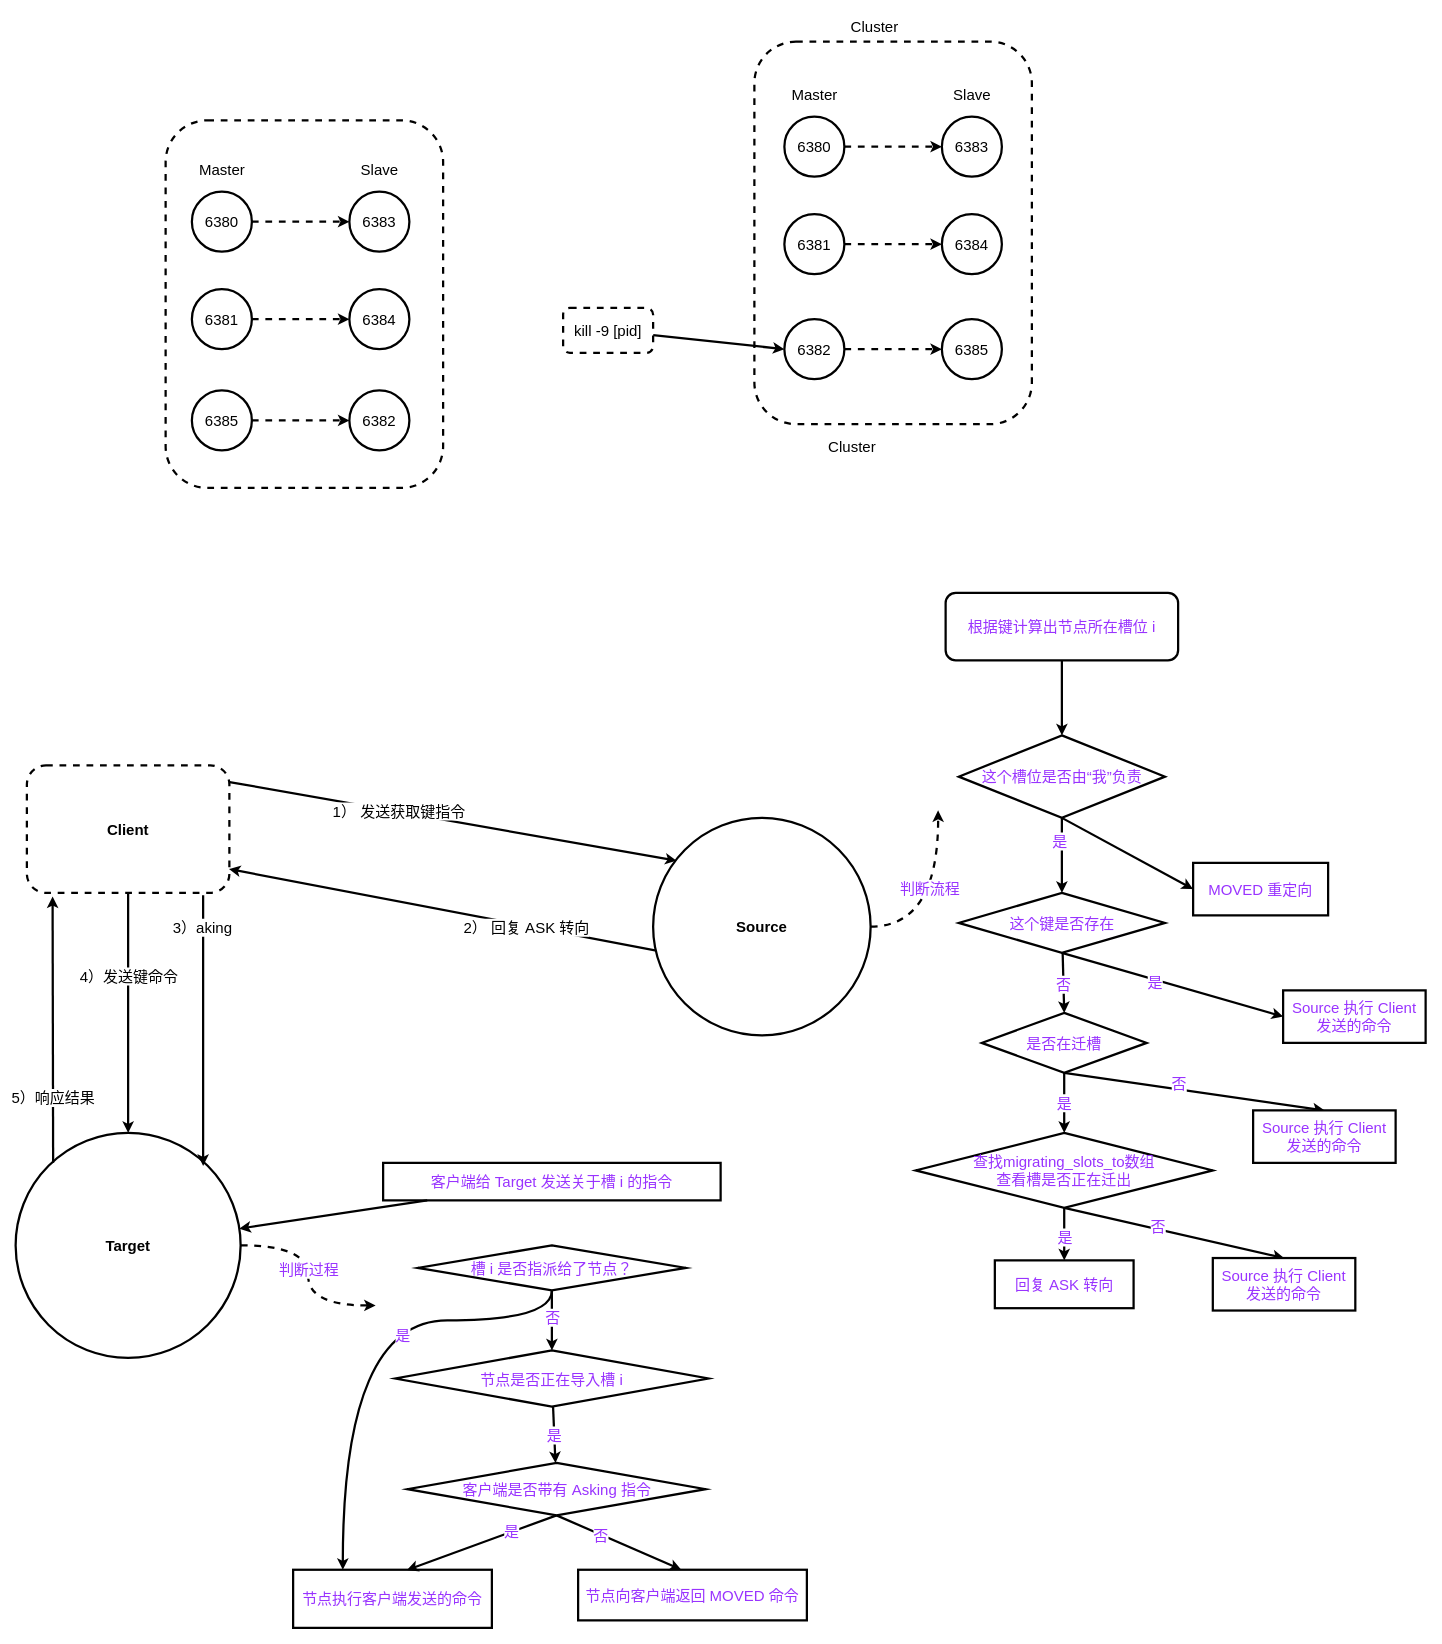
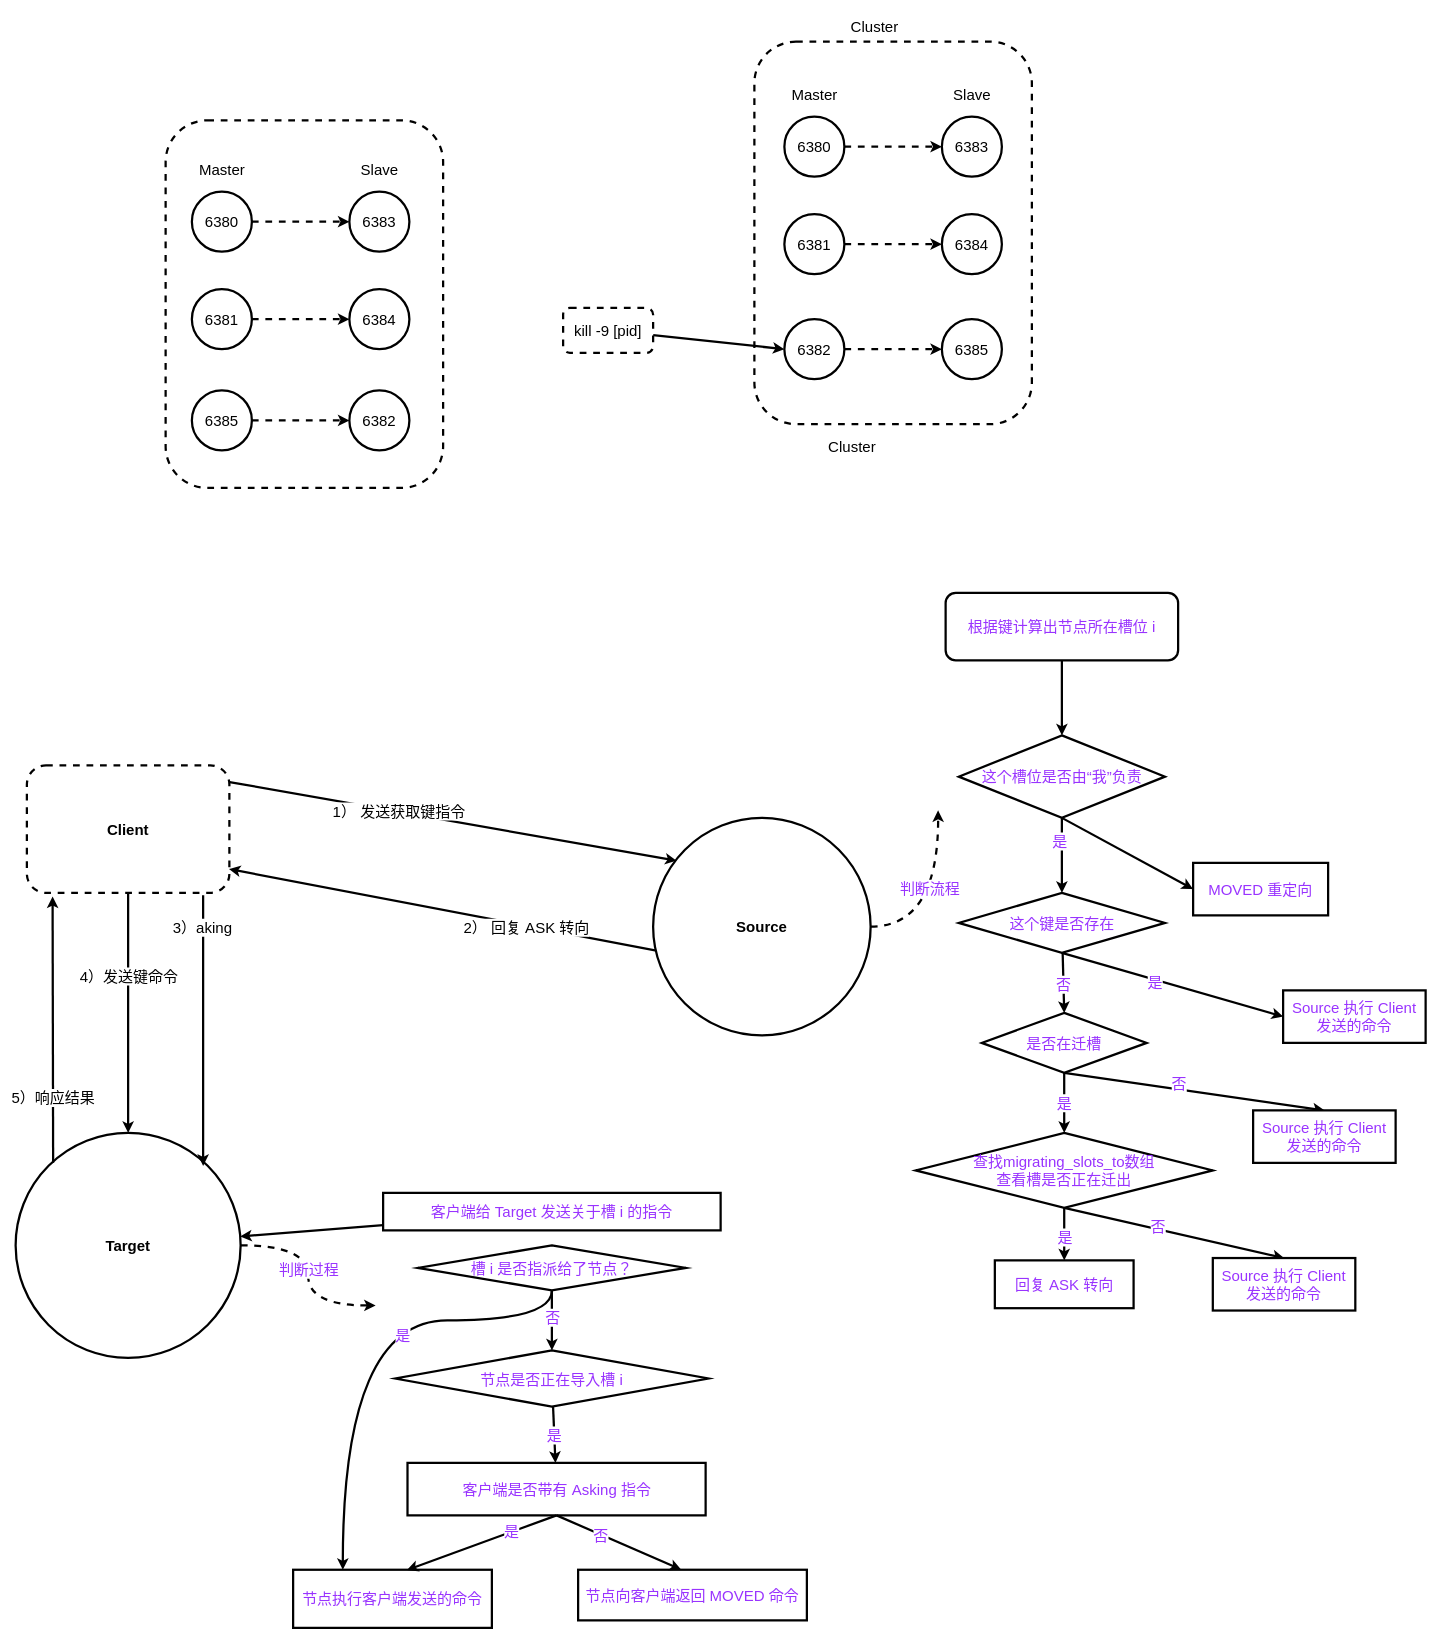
(552, 1182) -> (552, 1212)
(556, 1489) -> (556, 1489)
